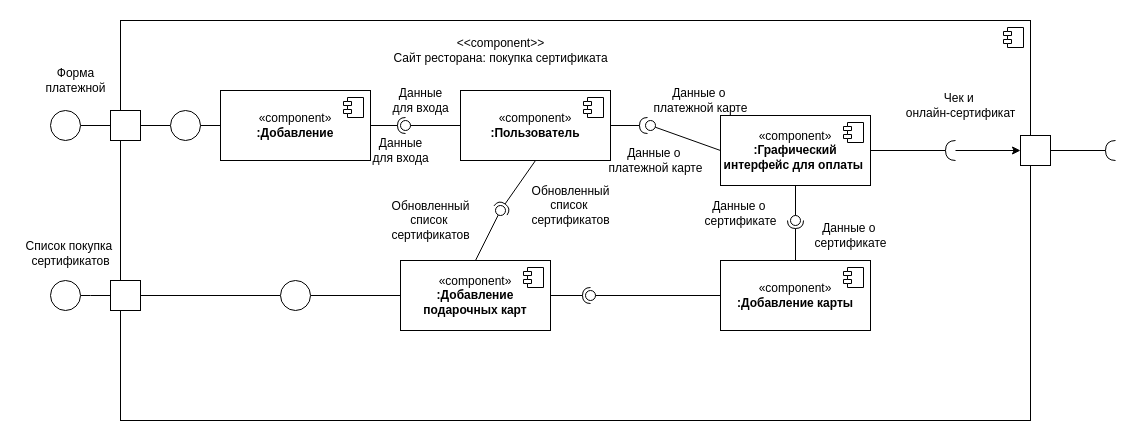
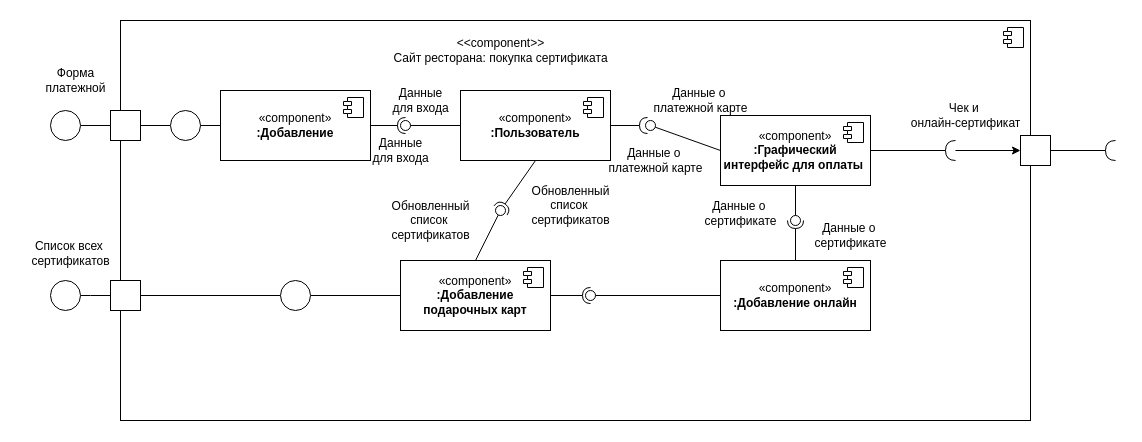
(961, 106) -> (966, 116)
(71, 254) -> (71, 254)
(796, 296) -> (796, 296)
